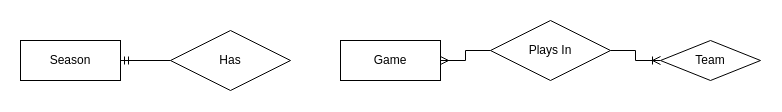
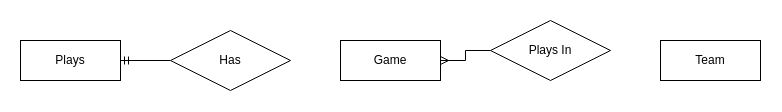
(636, 56) -> none
(71, 61) -> (71, 61)
(711, 61) -> (711, 61)
